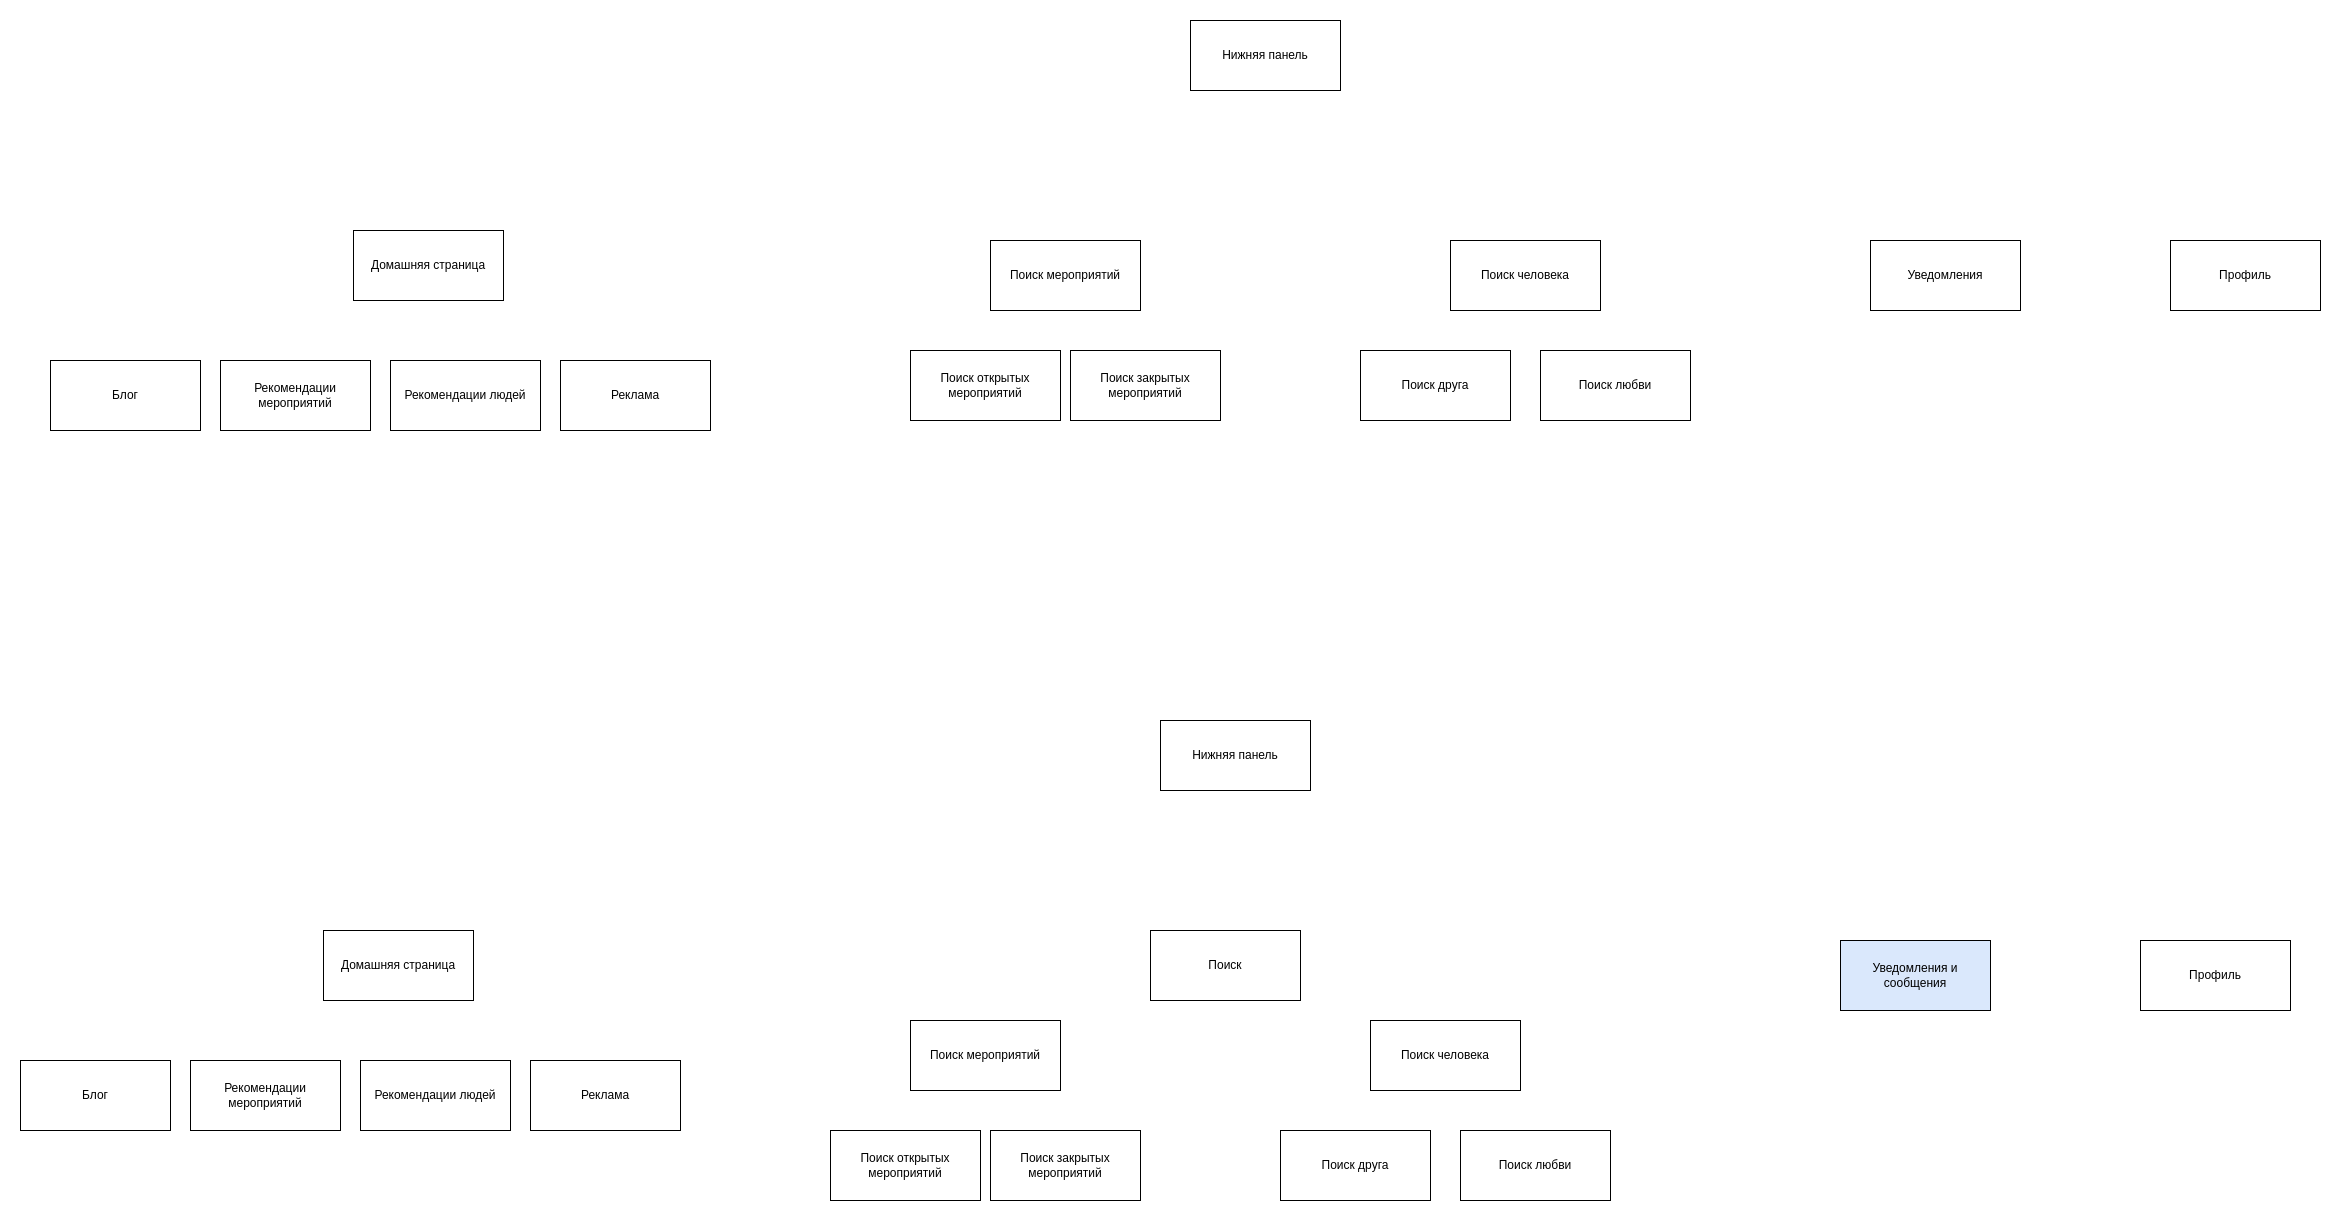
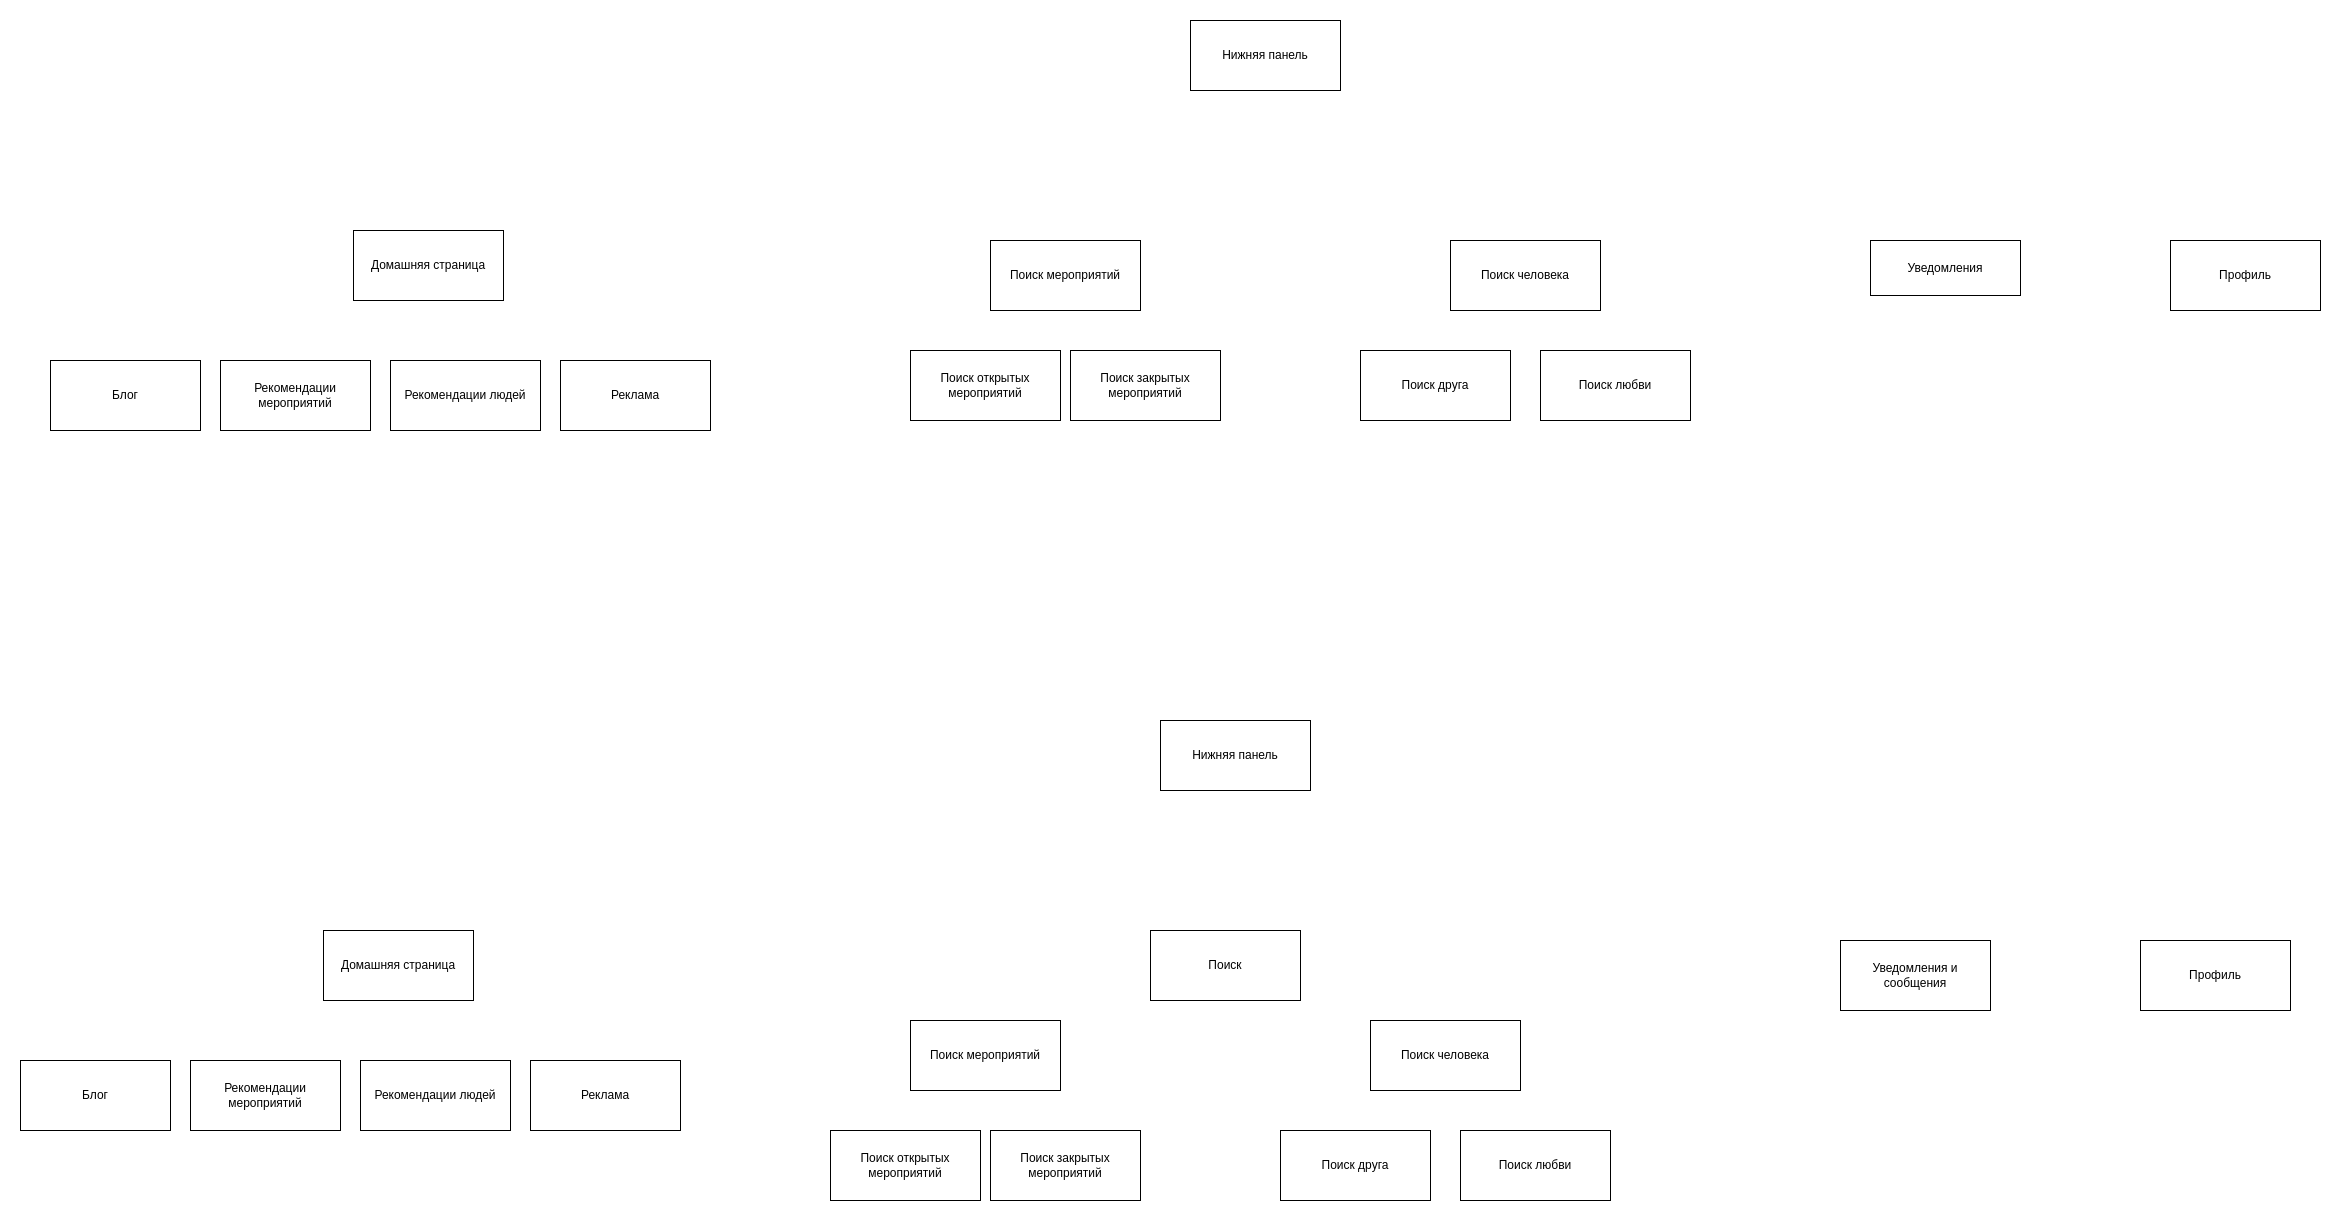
(1946, 276) -> (1946, 268)
(1916, 976) -> (1916, 976)
